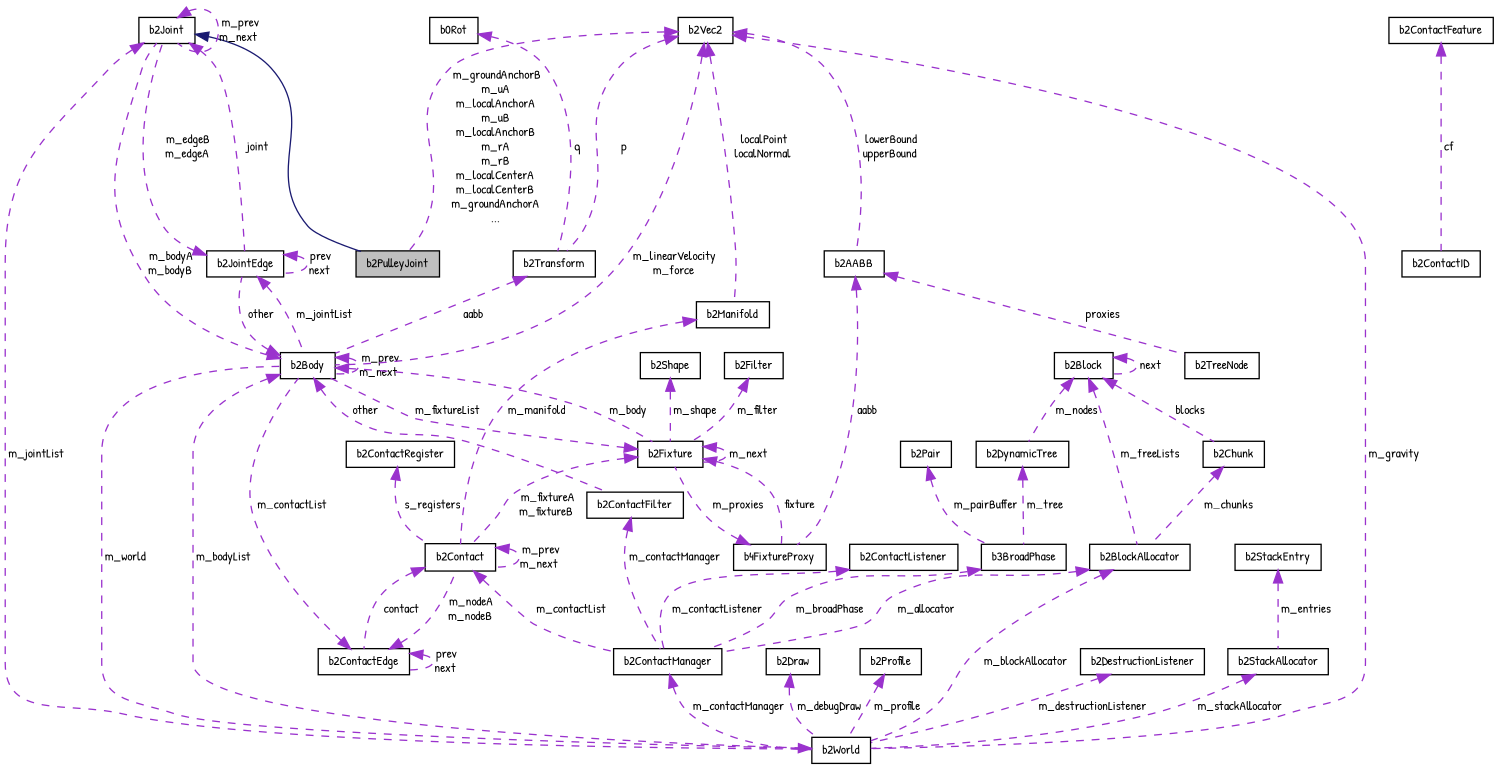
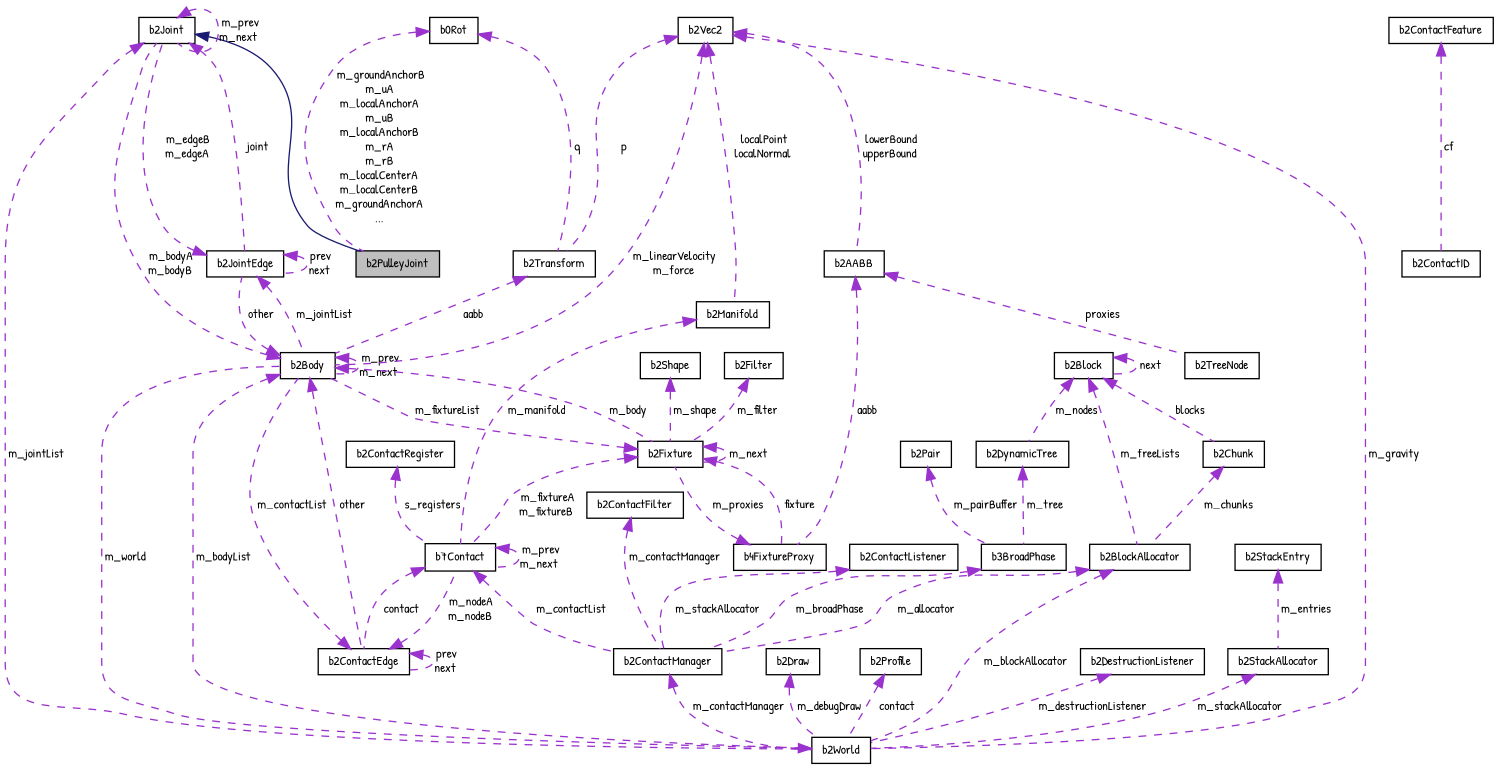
(460, 62) -> (308, 121)
(462, 440) -> (337, 520)
(460, 557) -> (460, 557)
(716, 610) -> (716, 610)
(896, 707) -> (896, 707)
